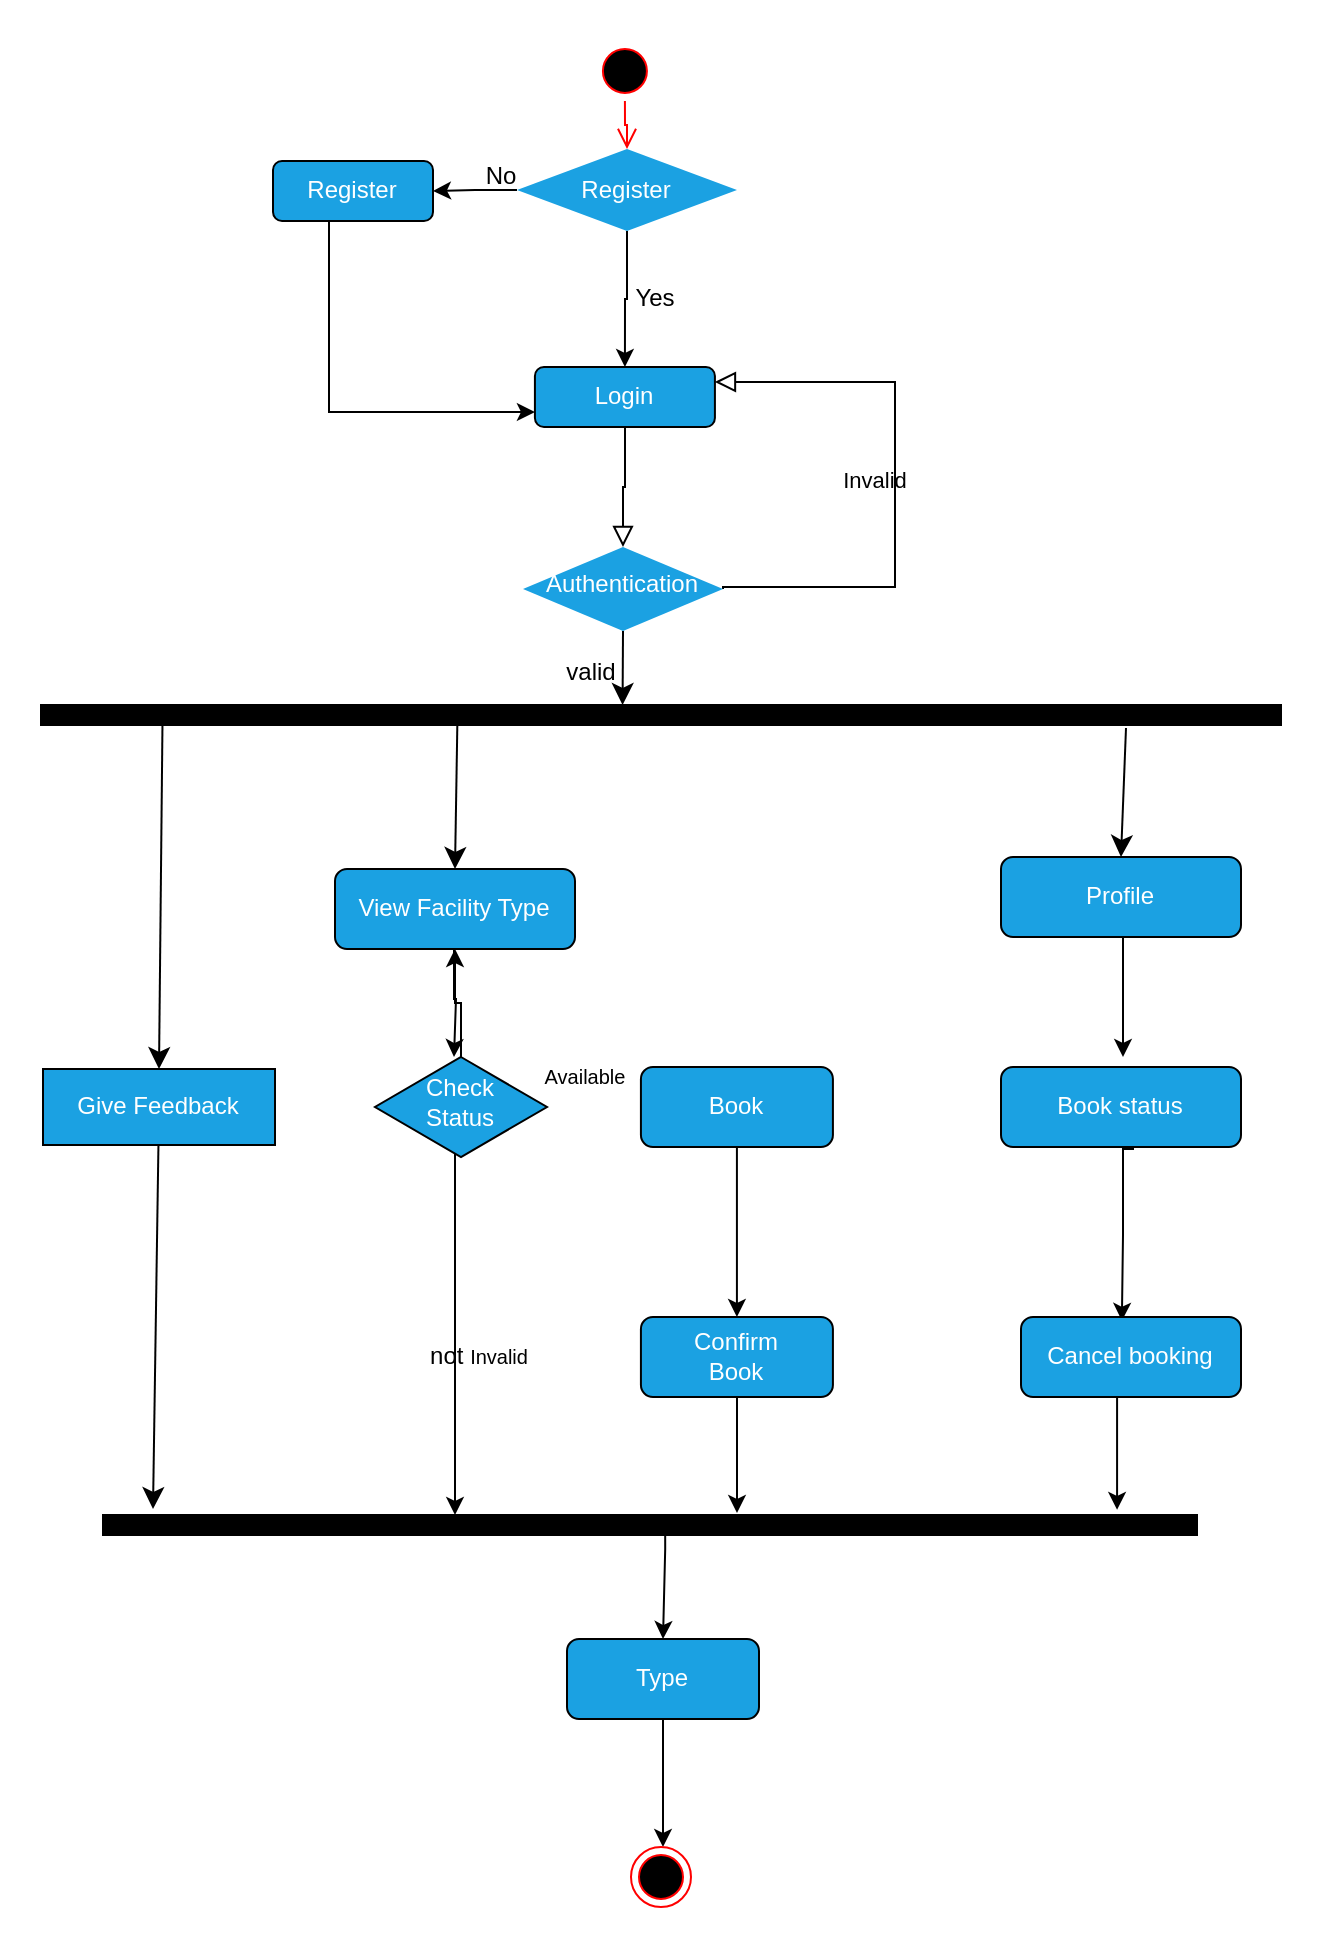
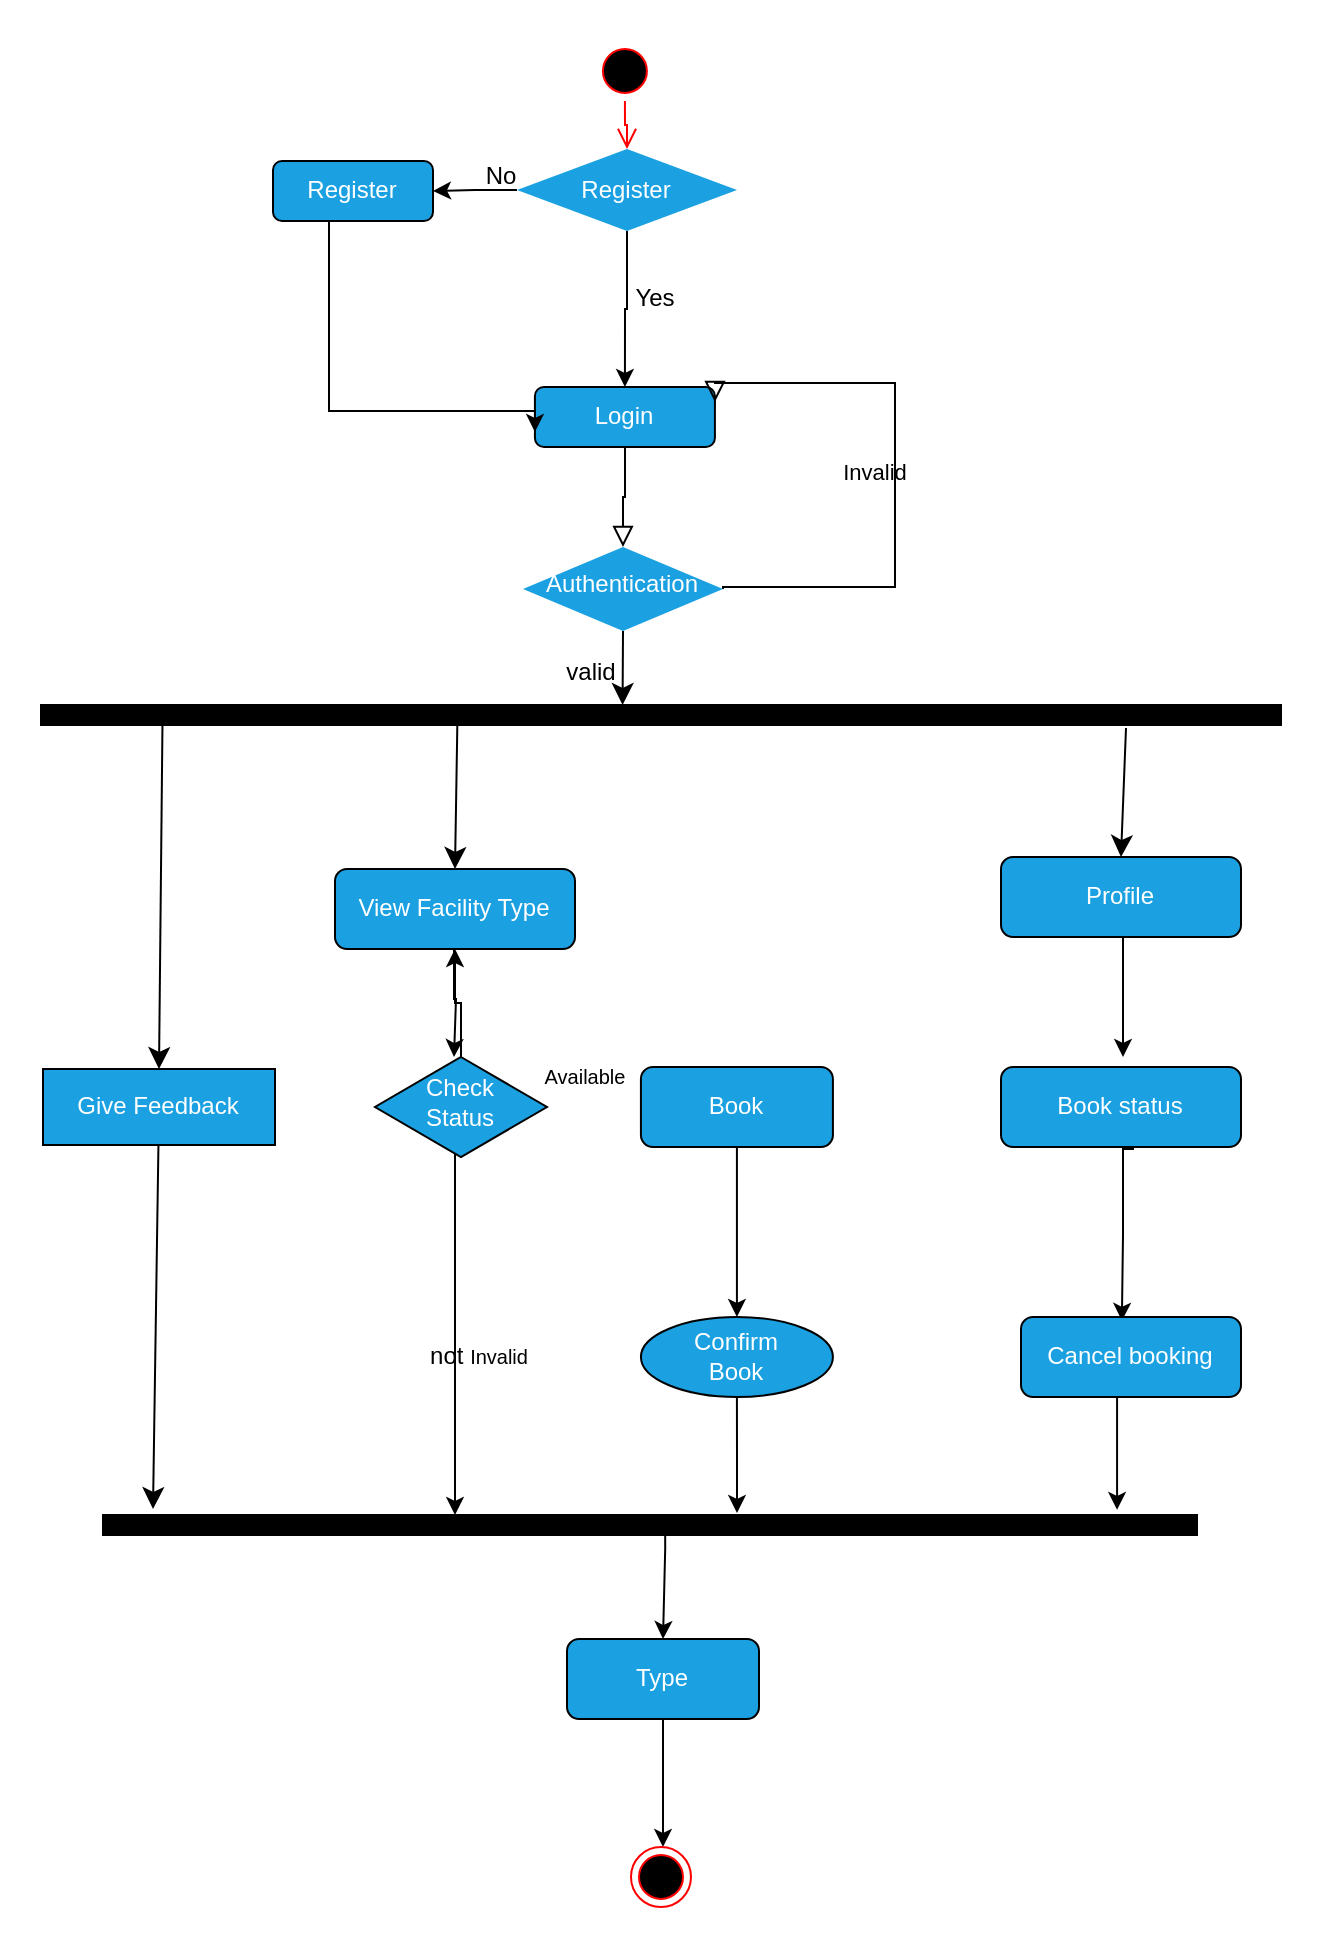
(625, 397) -> (625, 417)
(737, 1357) -> (737, 1357)
